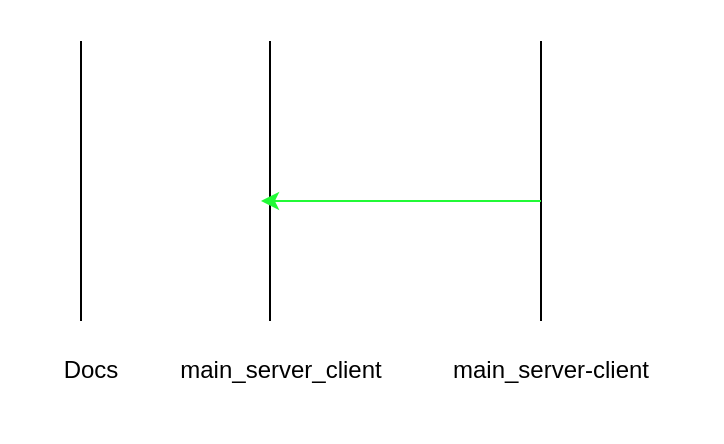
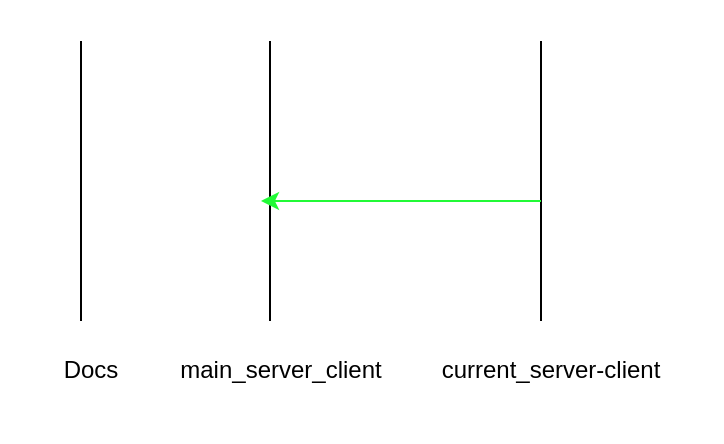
(552, 371) -> (552, 371)
